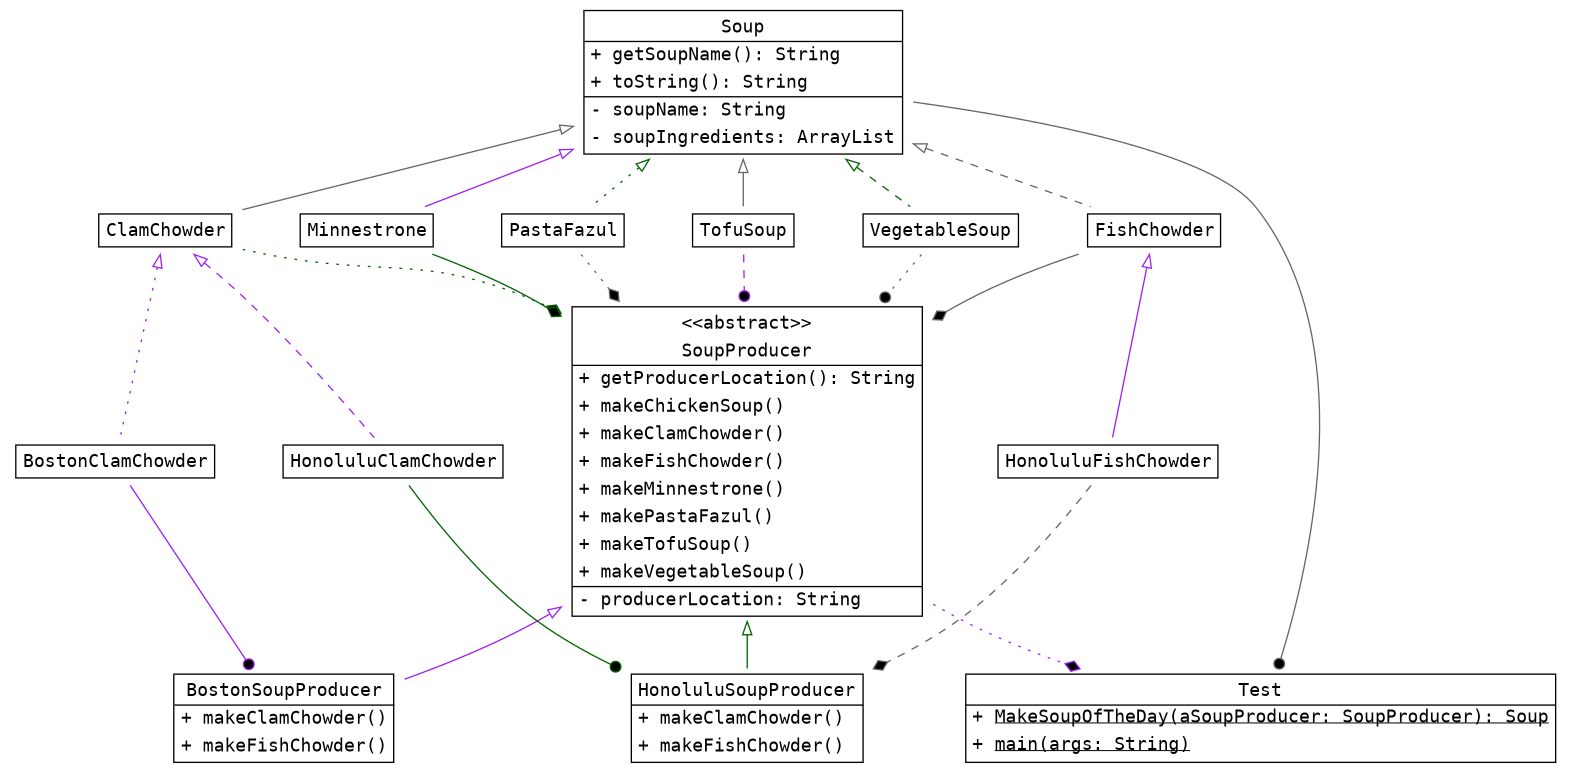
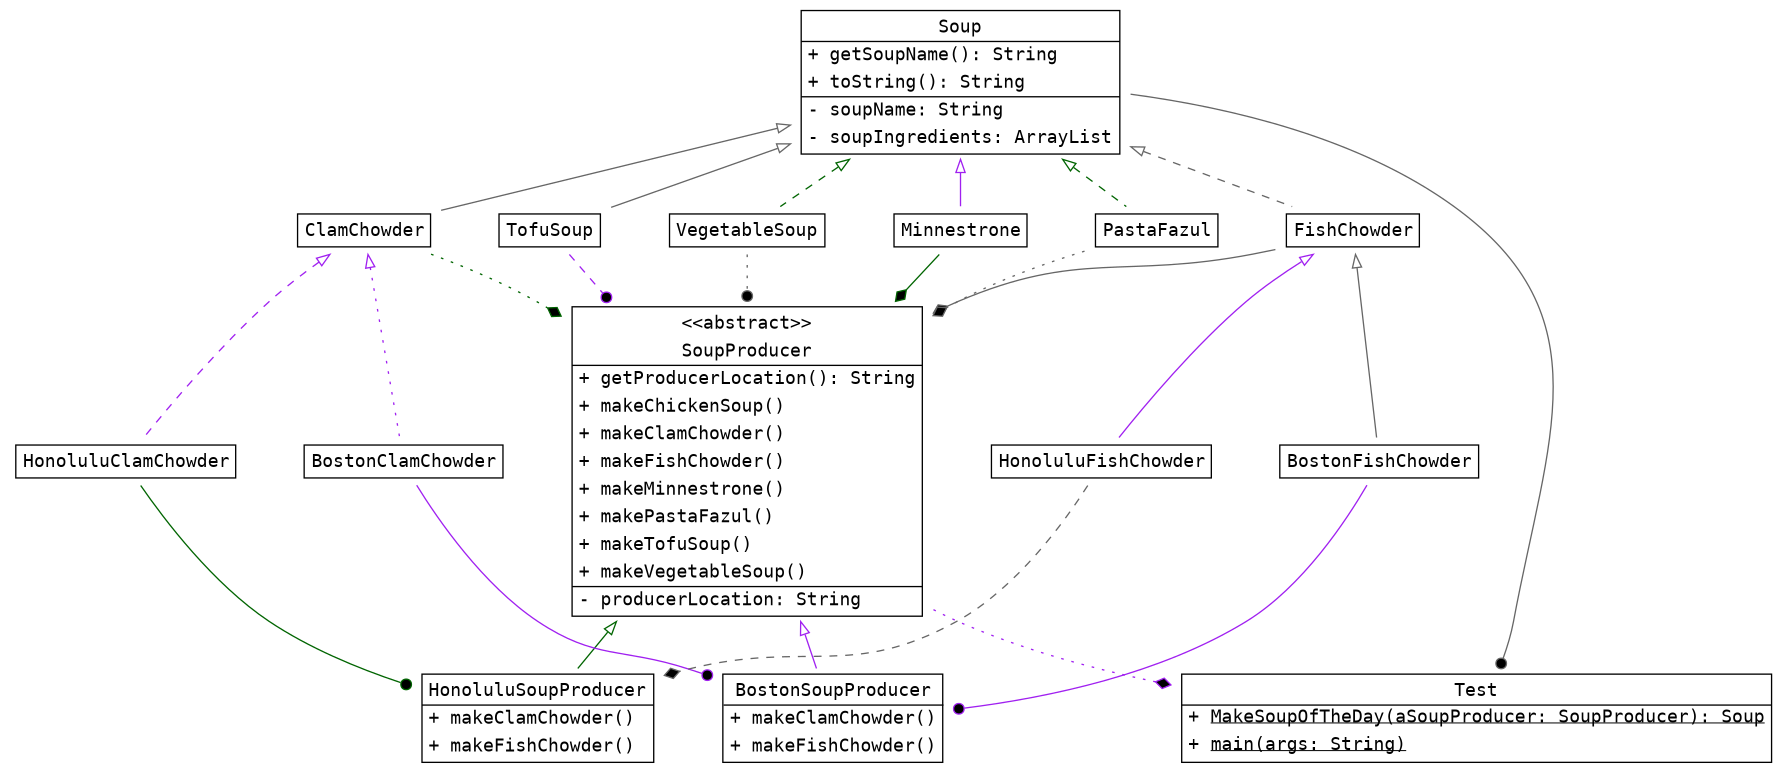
(615, 187) -> (1100, 187)
none -> (1379, 461)
